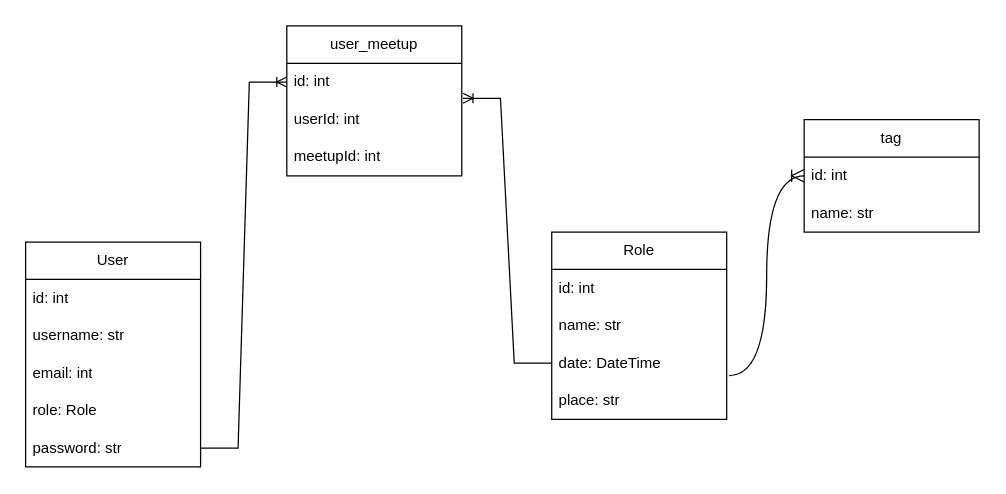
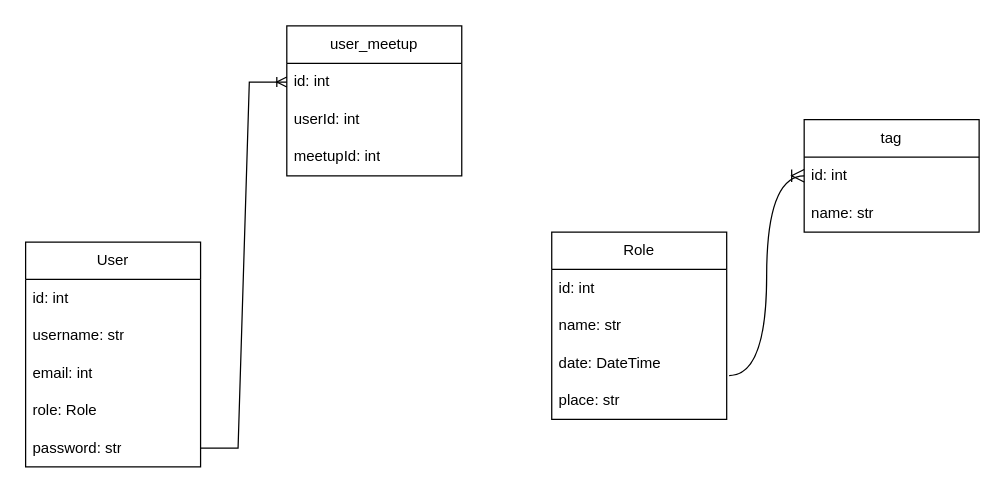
(507, 229) -> none
